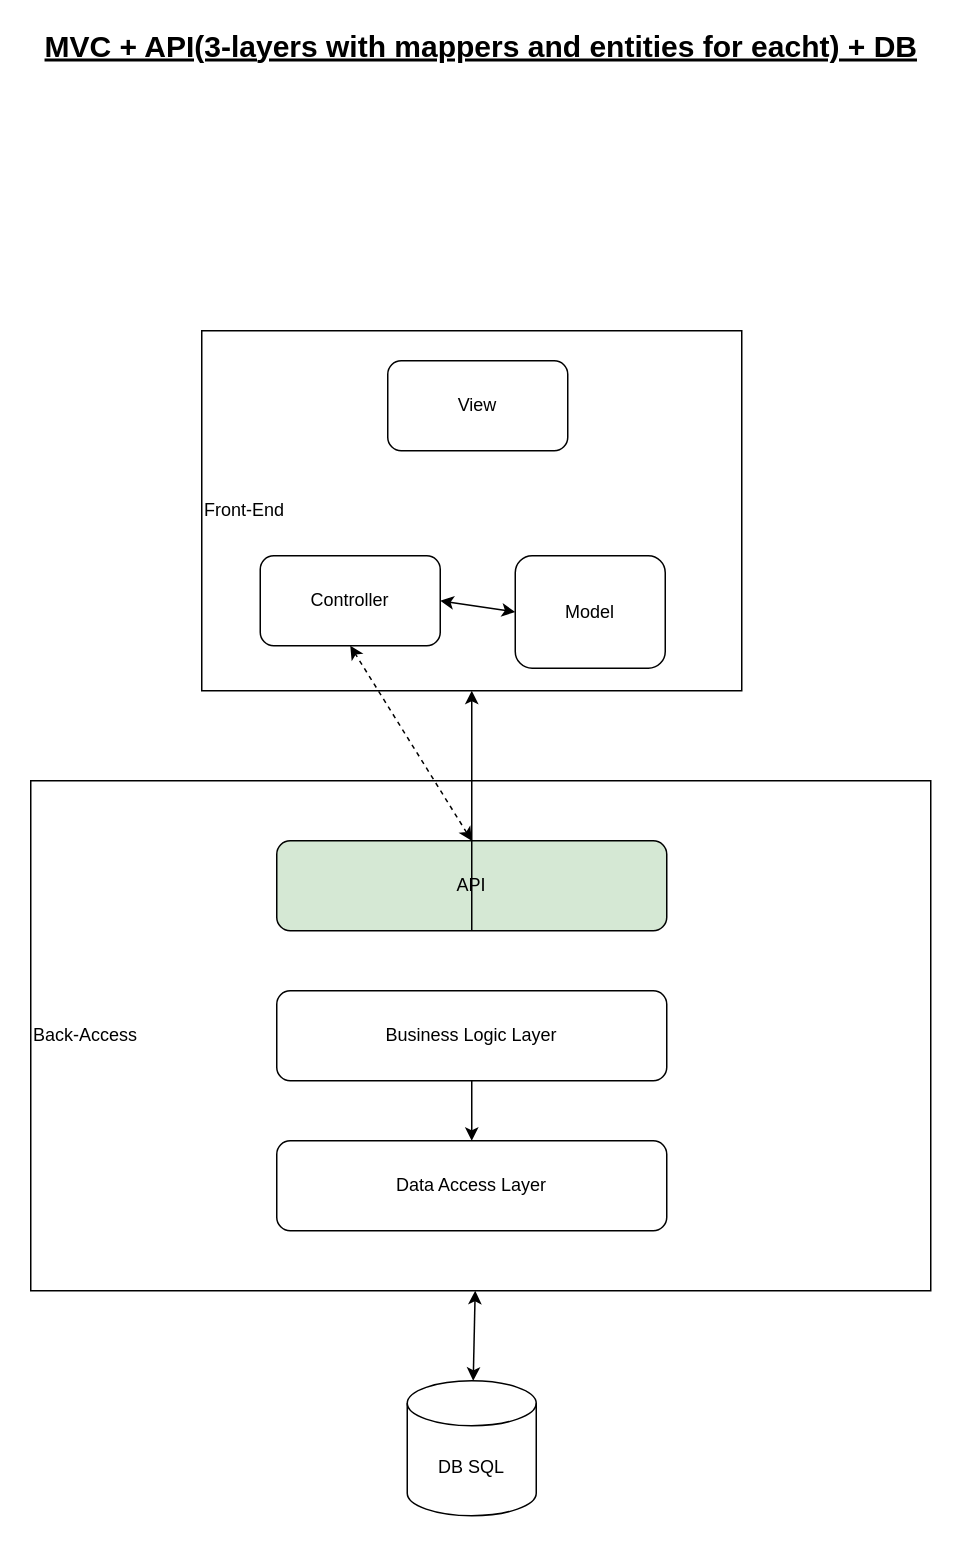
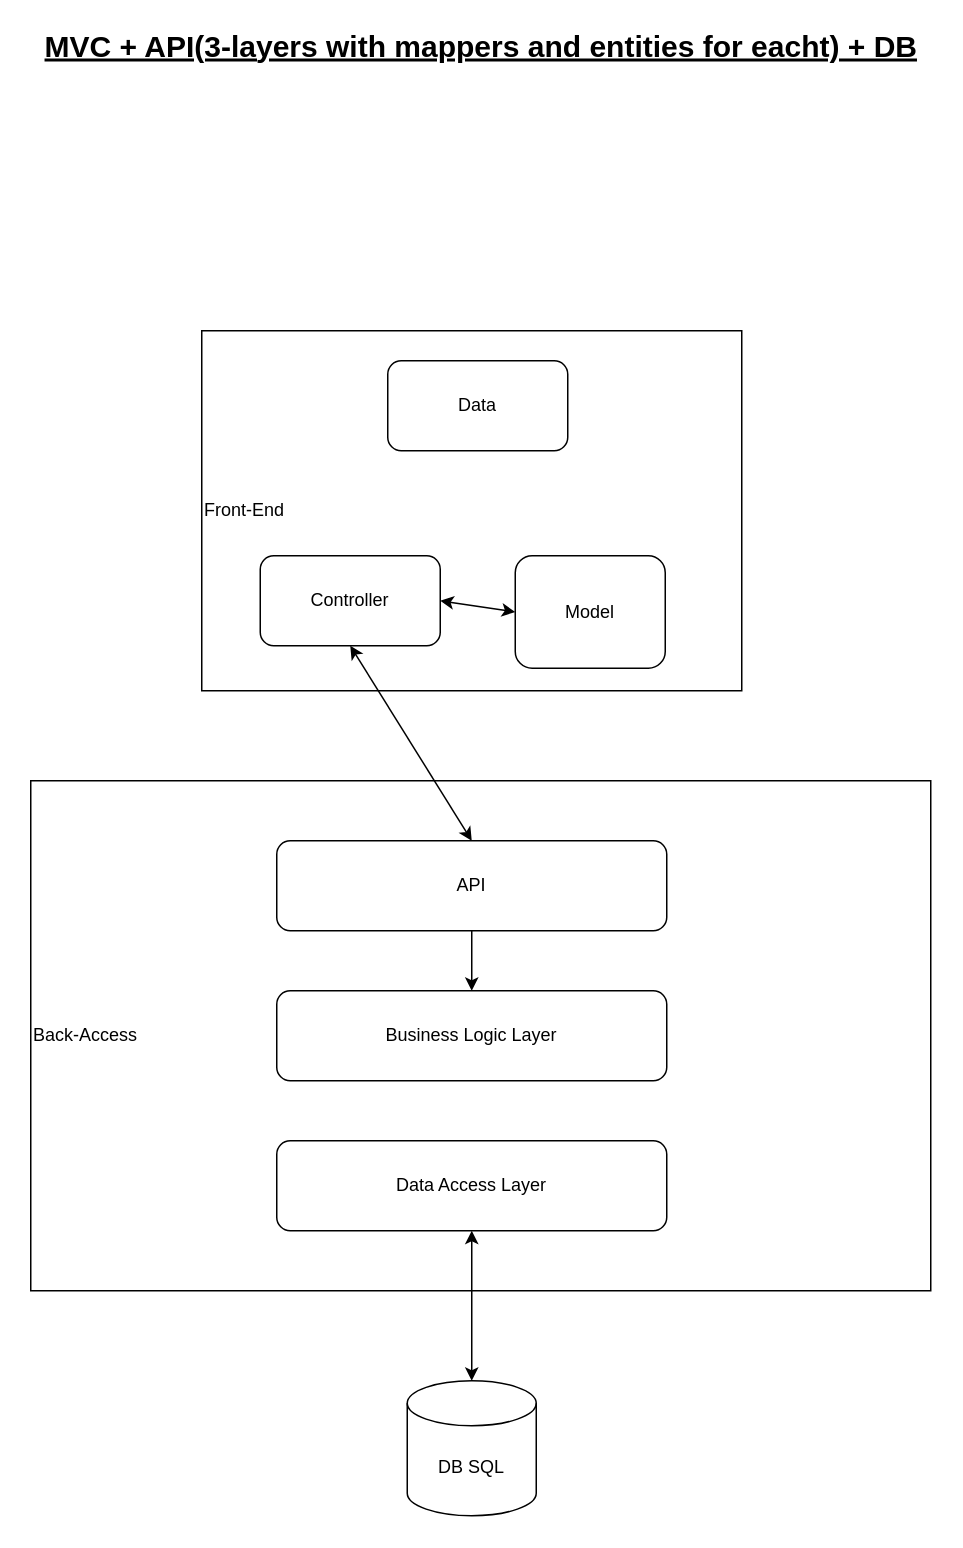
(478, 406) -> (478, 406)
(410, 742) -> (410, 742)
(472, 816) -> (472, 956)
(472, 886) -> (472, 886)
(472, 1106) -> none
(474, 1336) -> (472, 1306)
